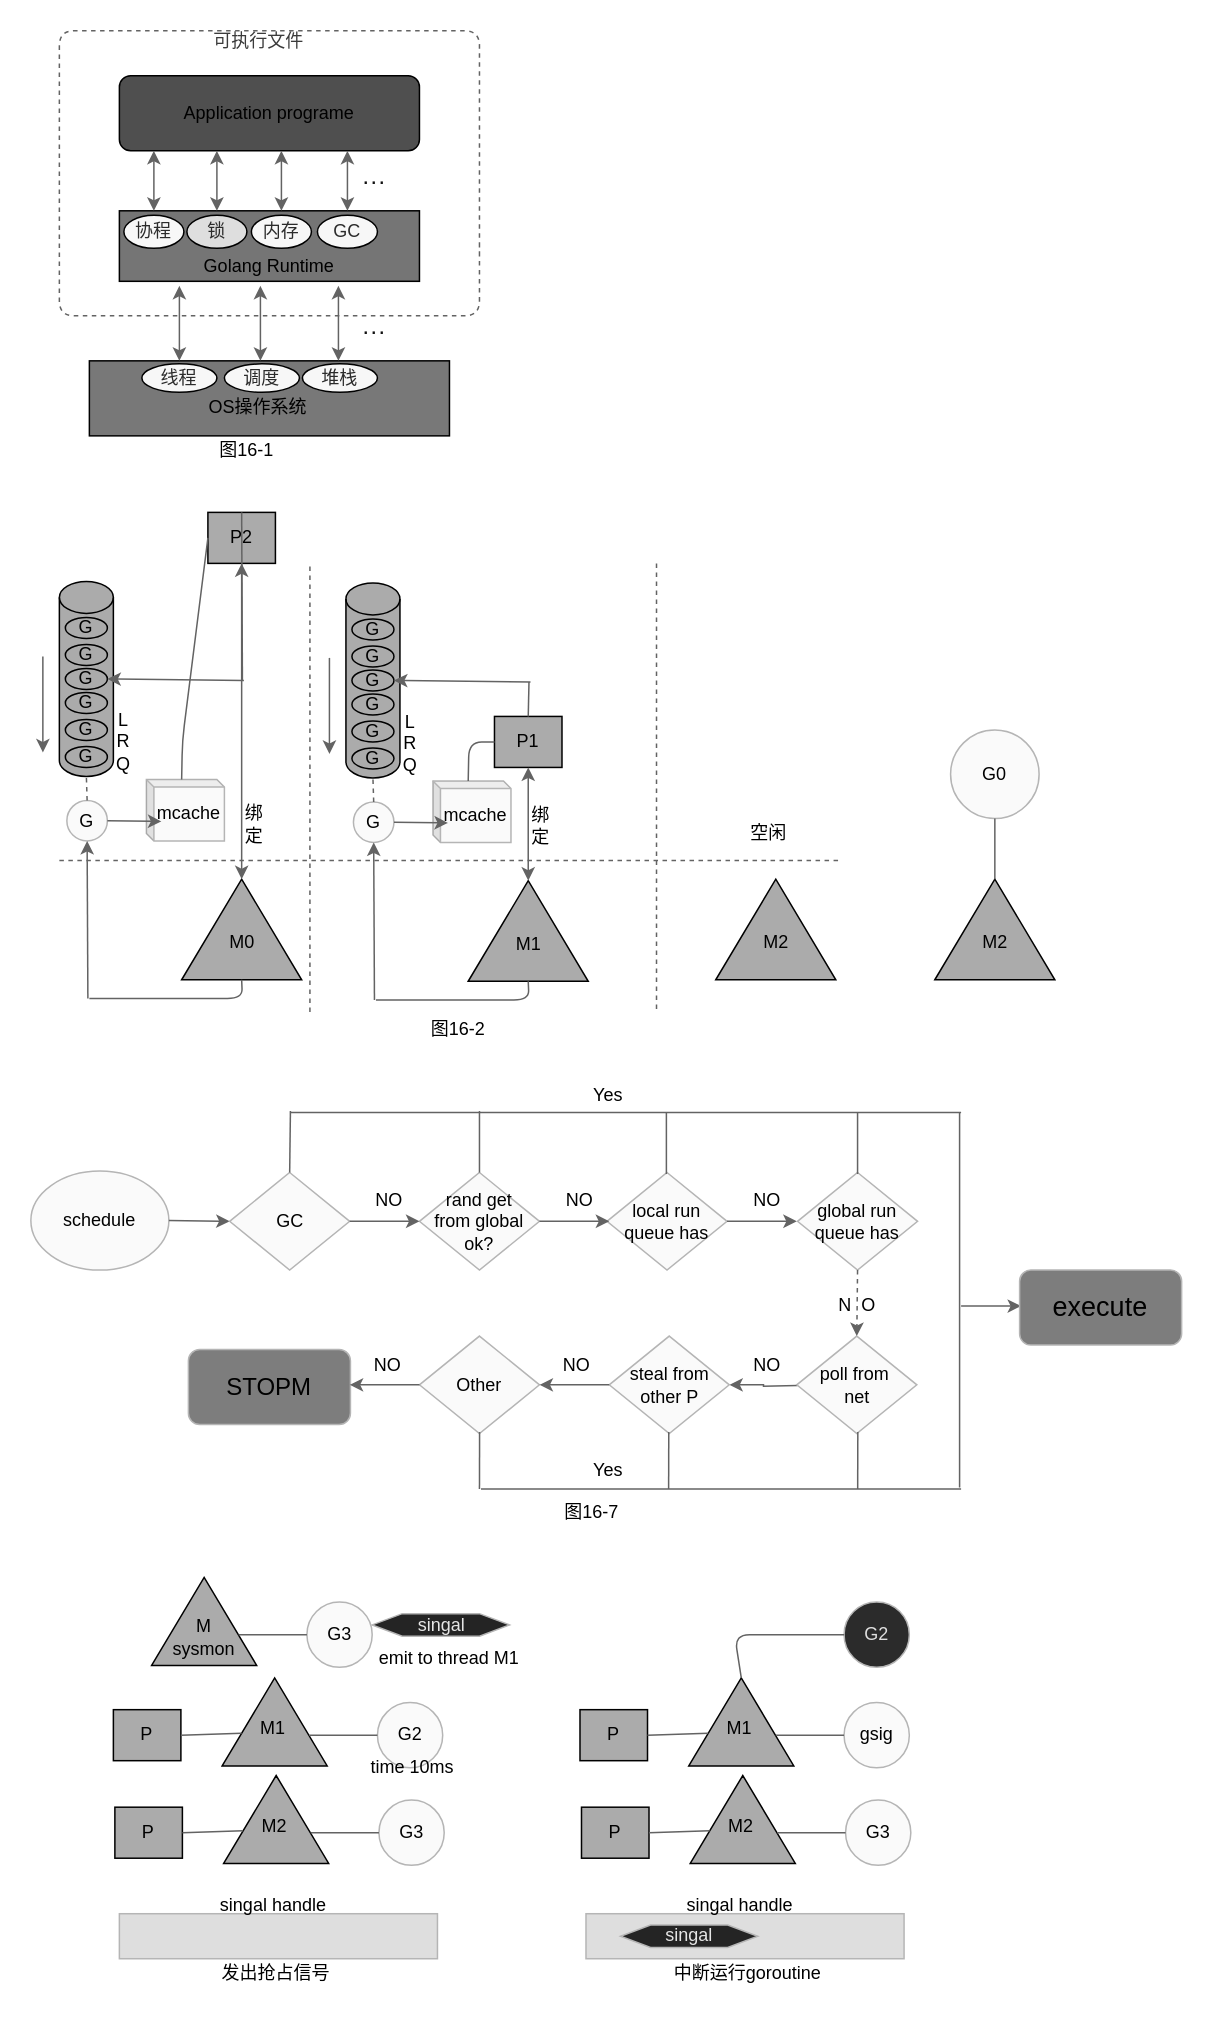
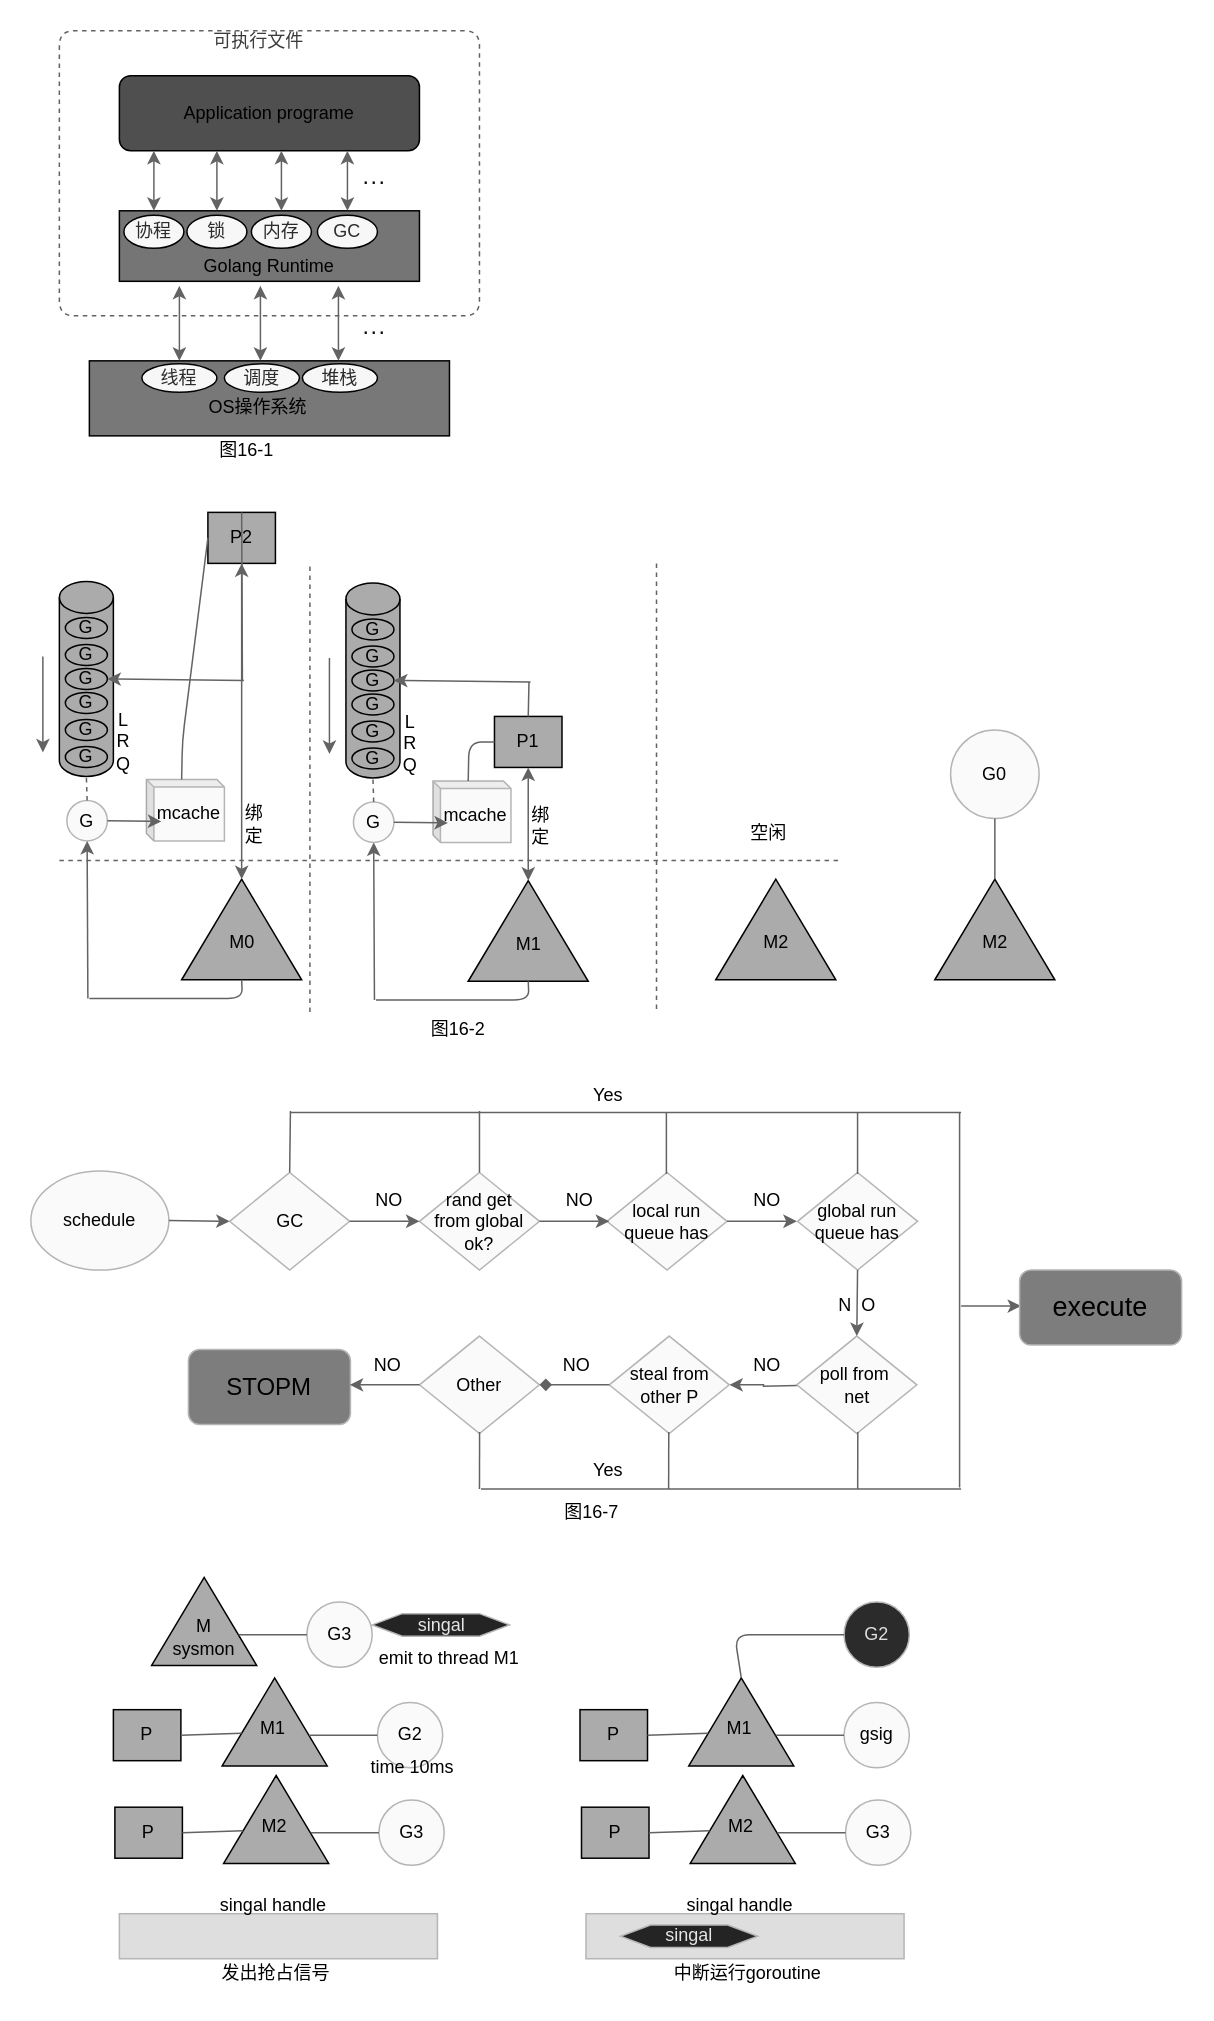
(217, 232) -> (217, 232)
(857, 1298) -> (857, 1298)
(551, 1385) -> (552, 1385)
